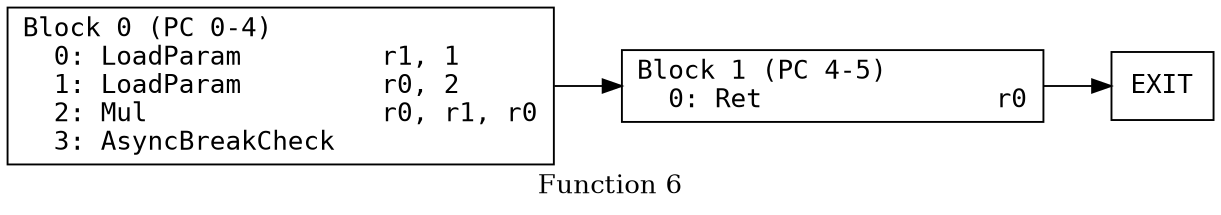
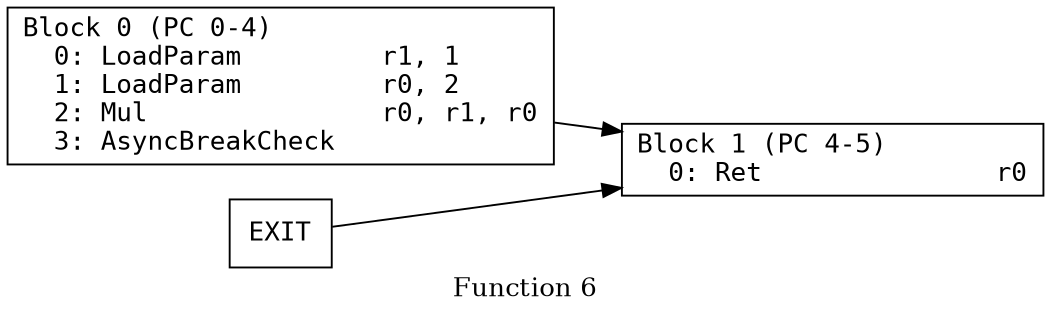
(1068, 86) -> (467, 209)
